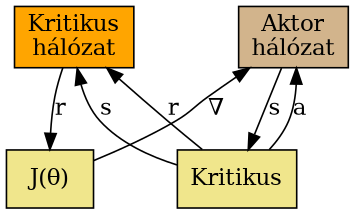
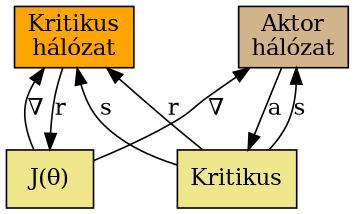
(275, 109) -> (275, 109)
(300, 109) -> (300, 109)
none -> (25, 115)
